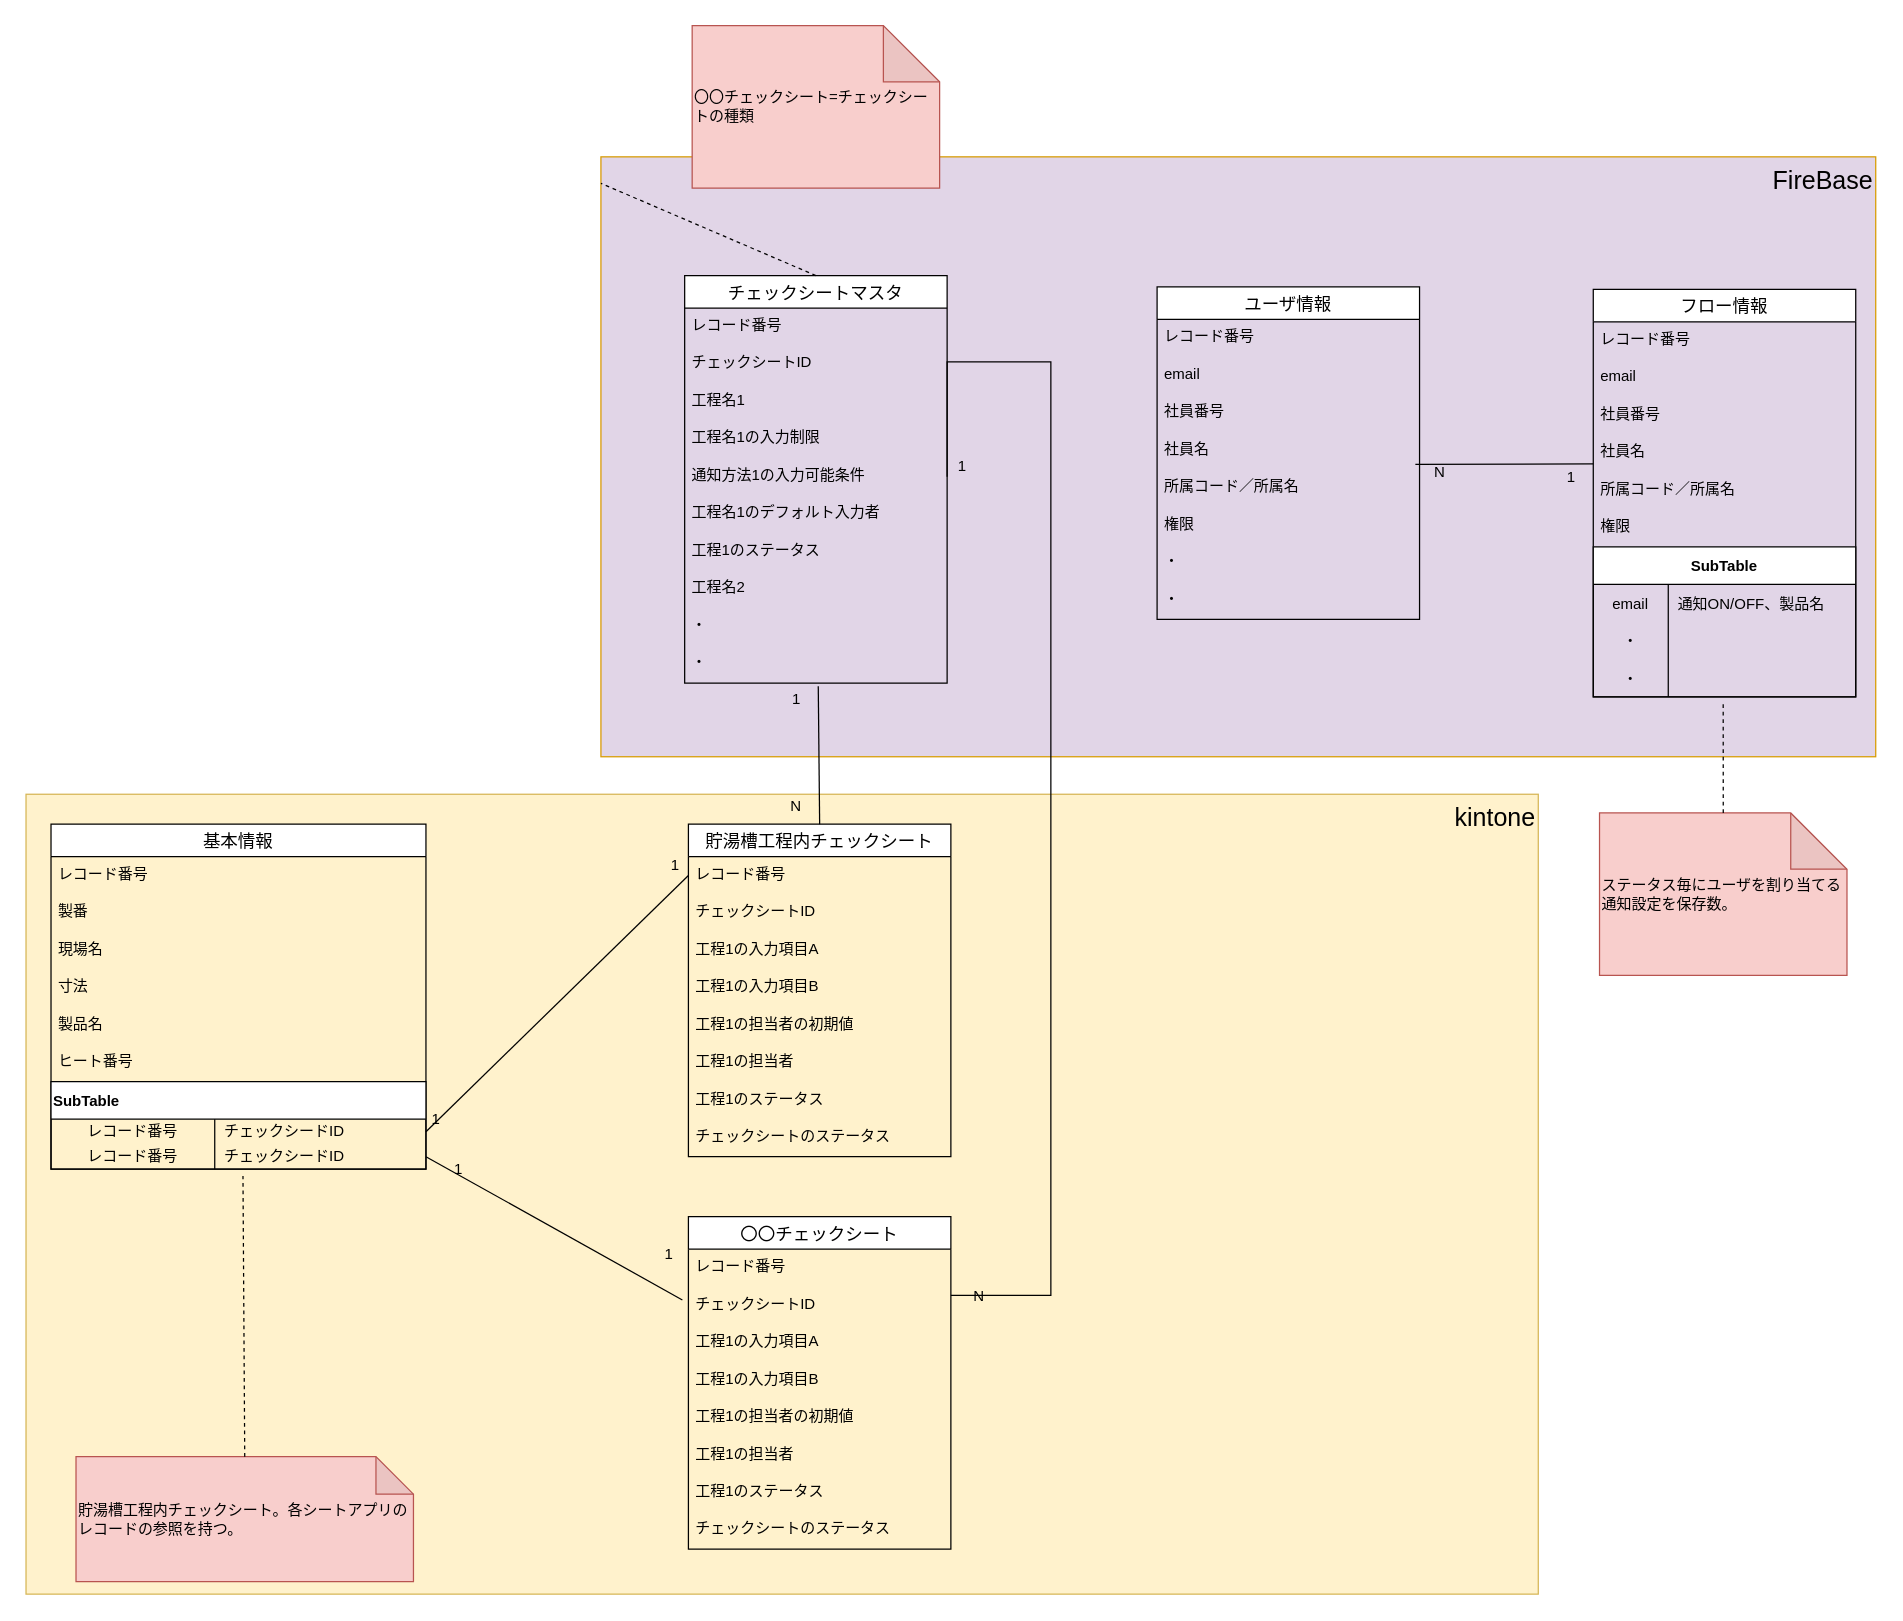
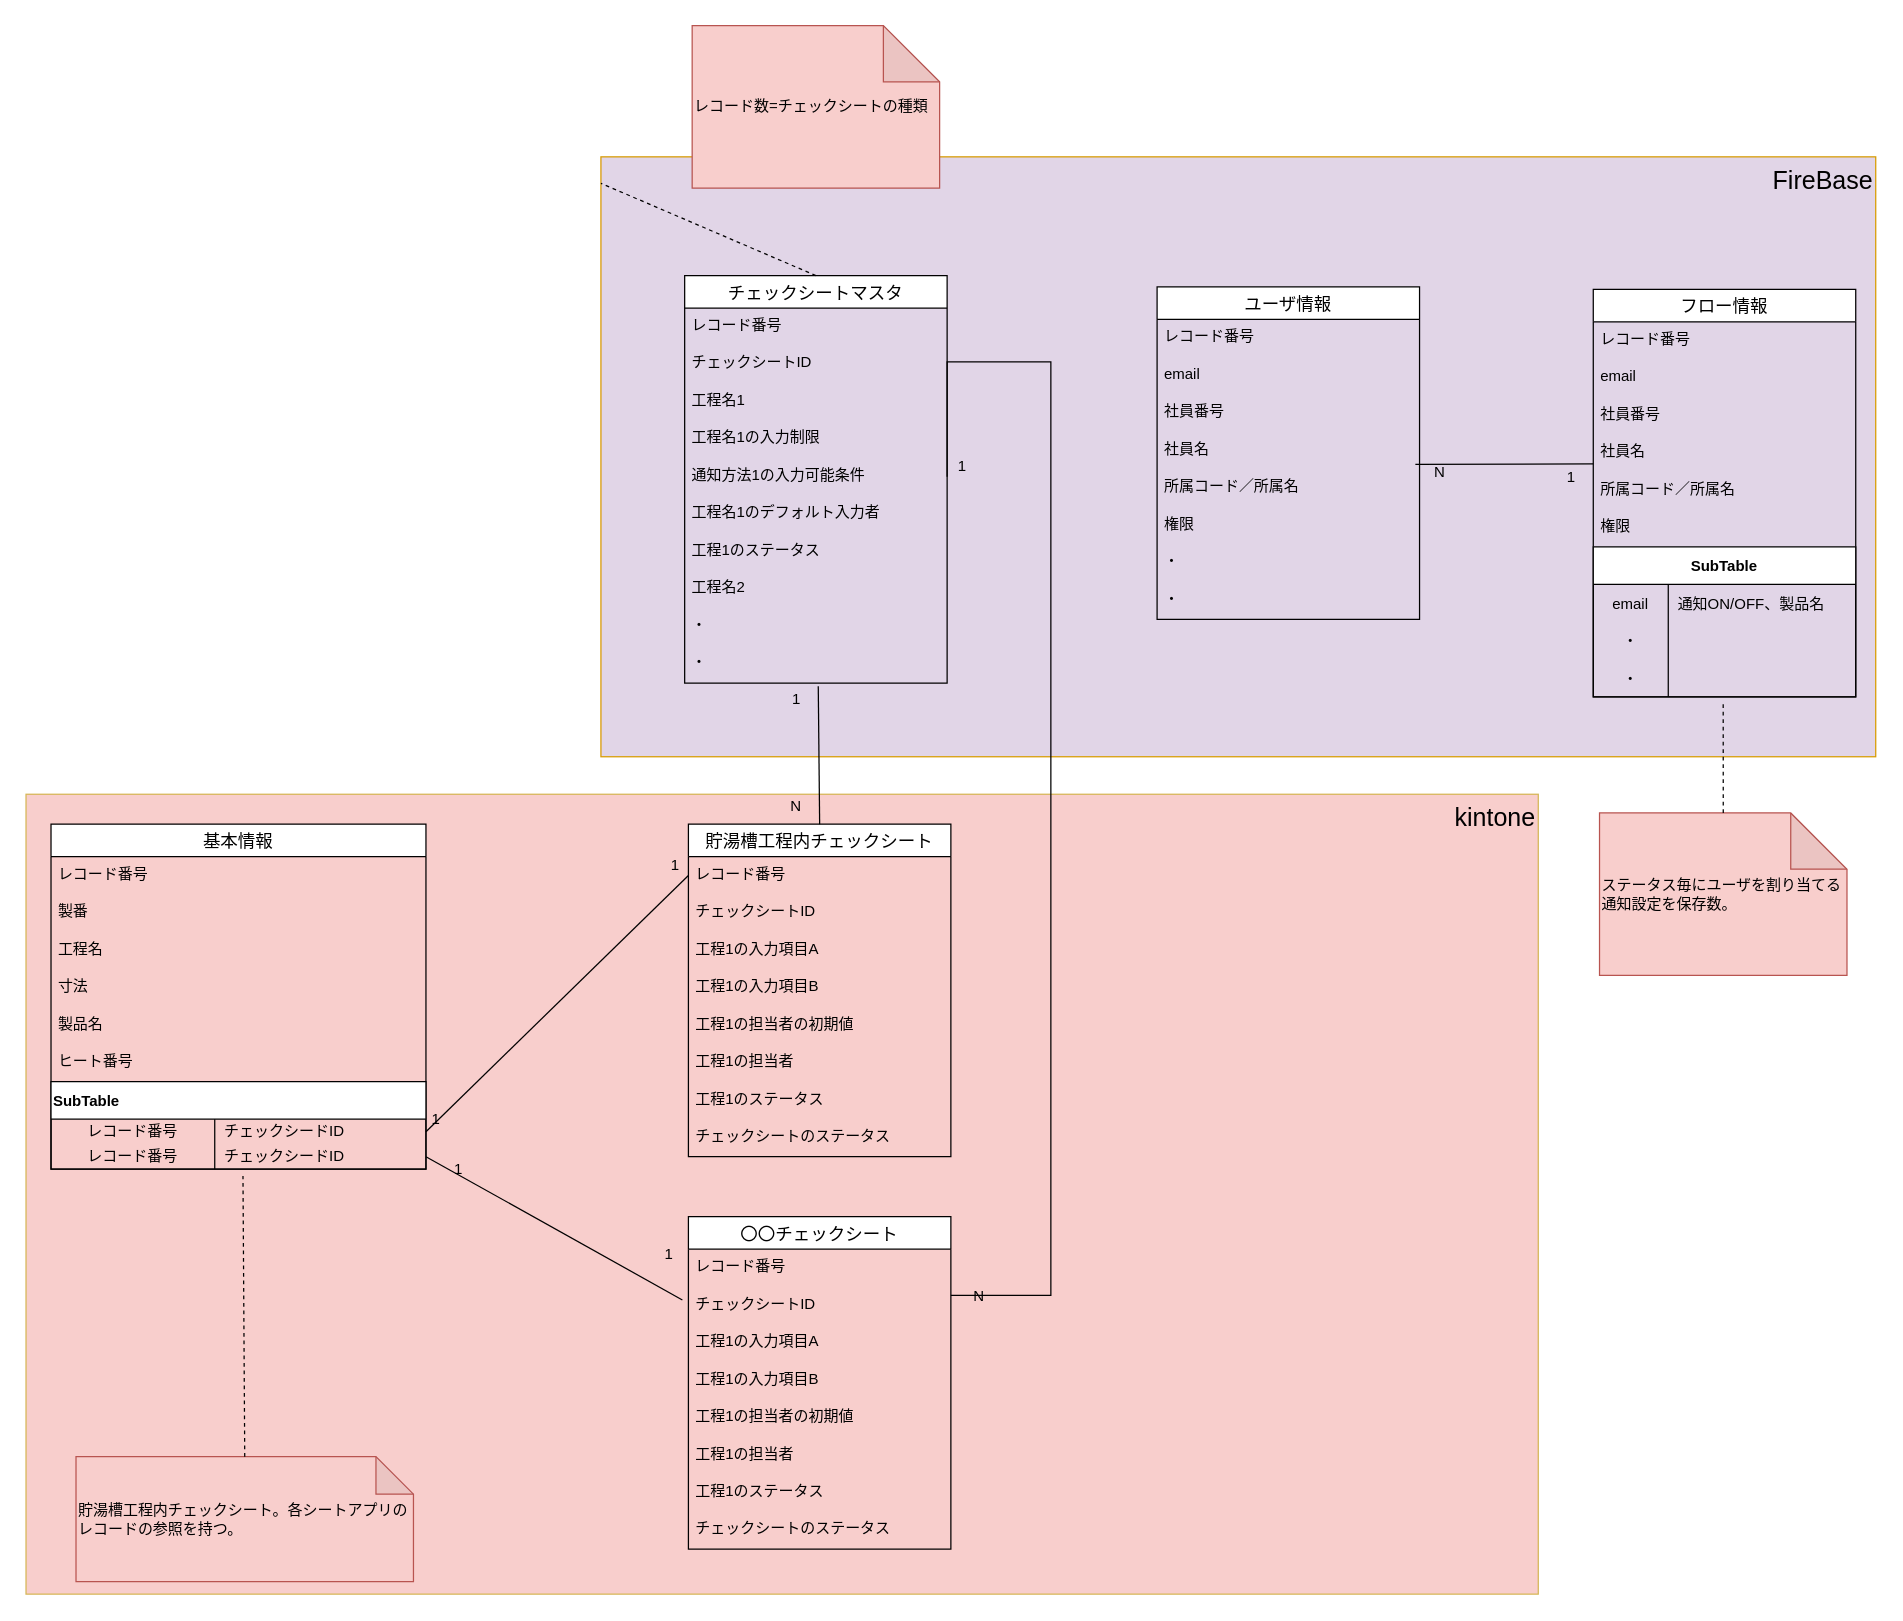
(817, 107) -> (811, 107)
(80, 949) -> (80, 949)
(782, 1194) -> (782, 1194)
